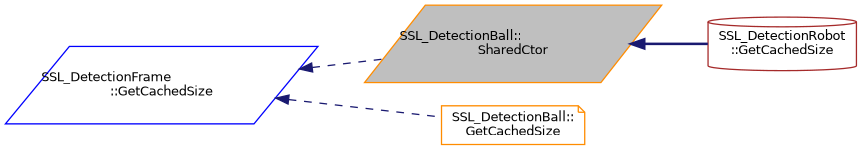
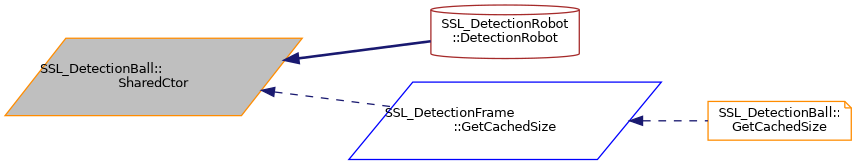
(782, 44) -> (505, 32)
(347, 63) -> (333, 99)
